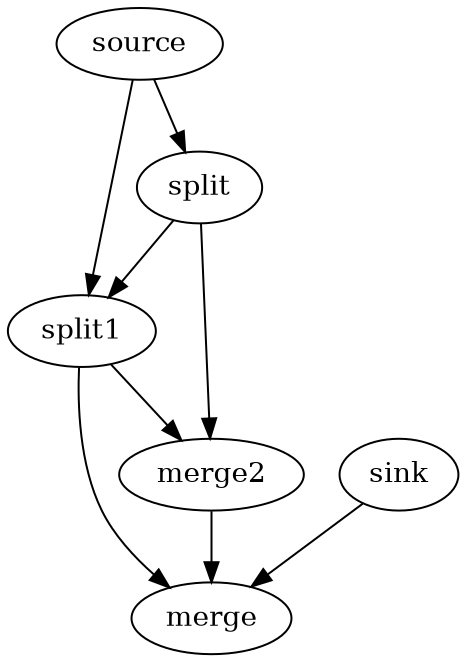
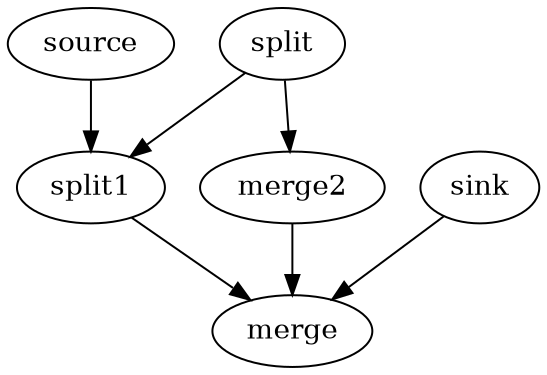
(166, 107) -> none
(139, 395) -> none
